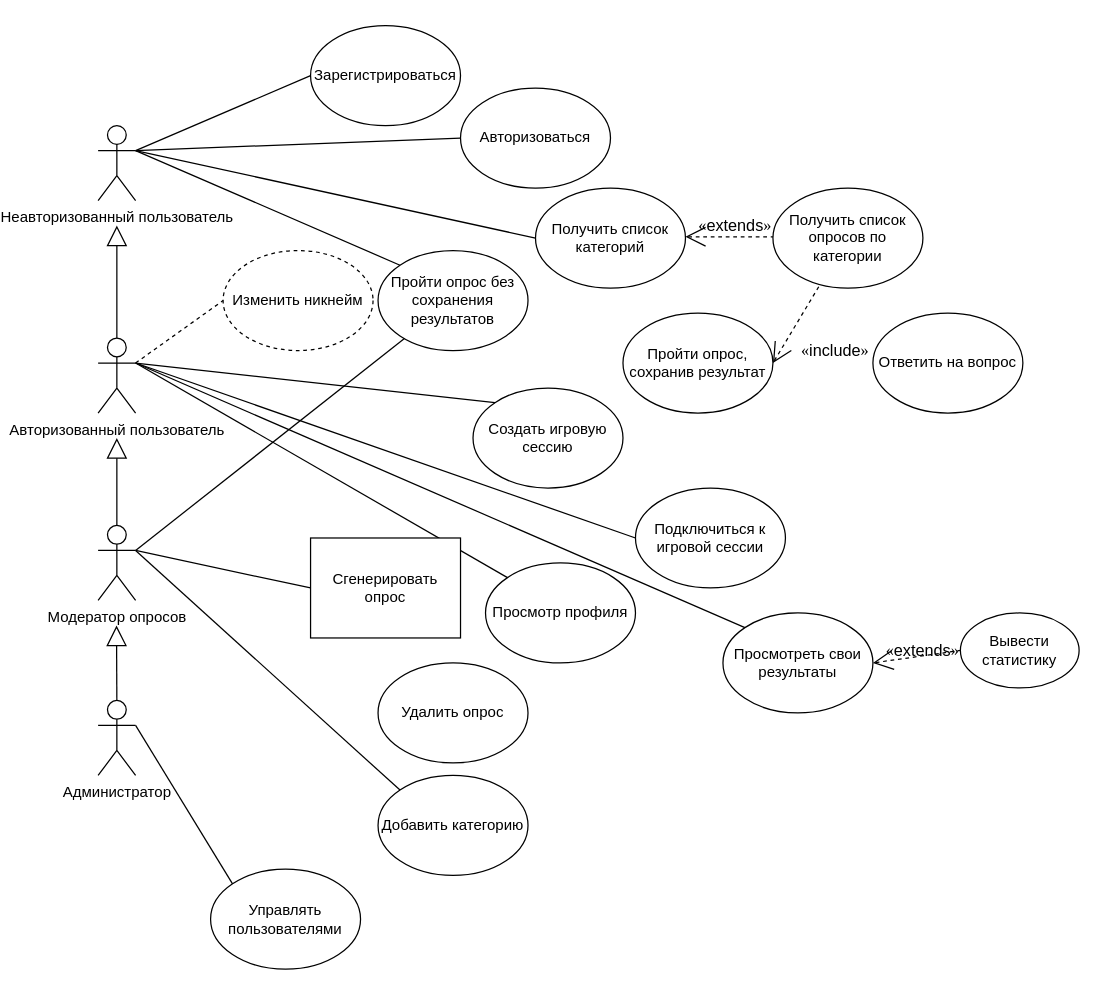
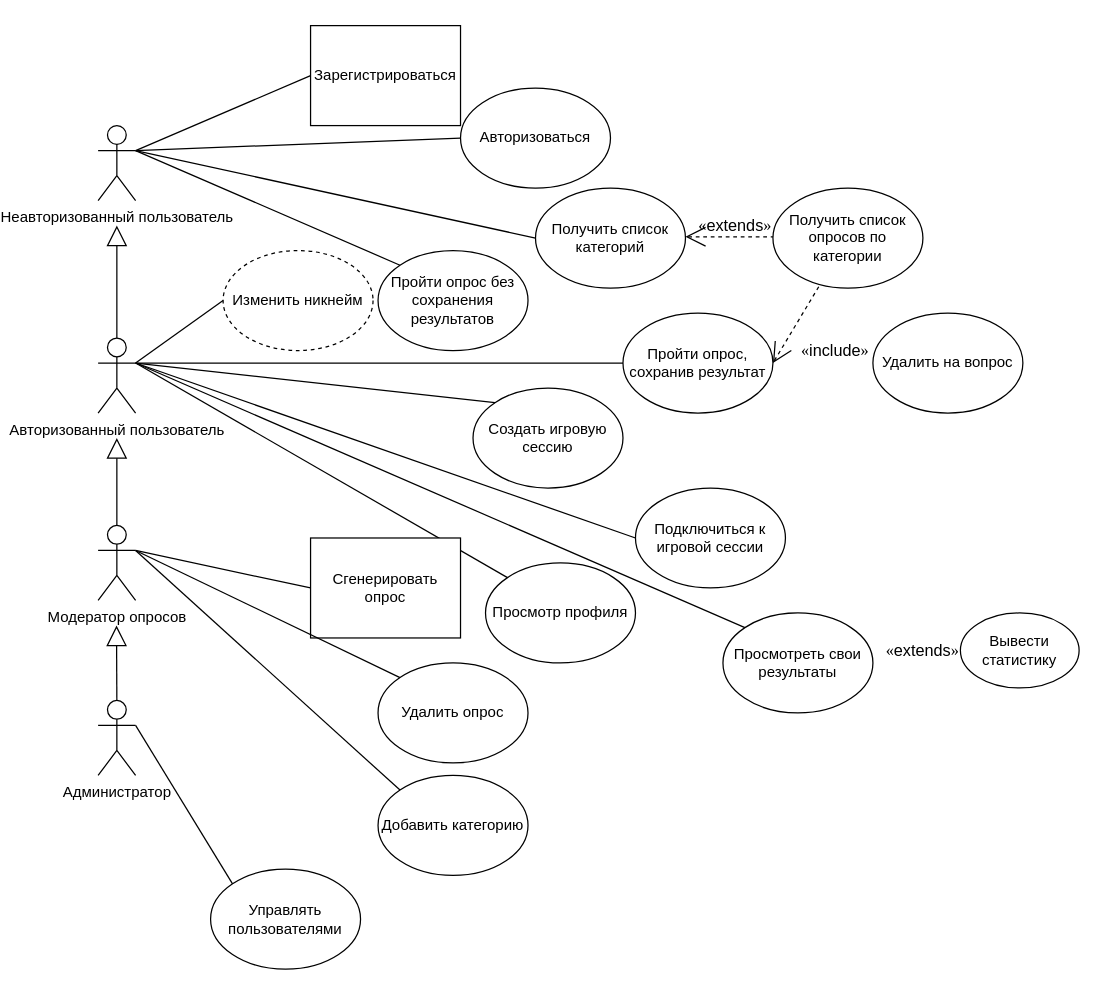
(386, 76) -> (386, 76)
(179, 332) -> (179, 332)
none -> (500, 363)
(948, 363) -> (948, 363)
(254, 458) -> (271, 616)
(918, 657) -> none
